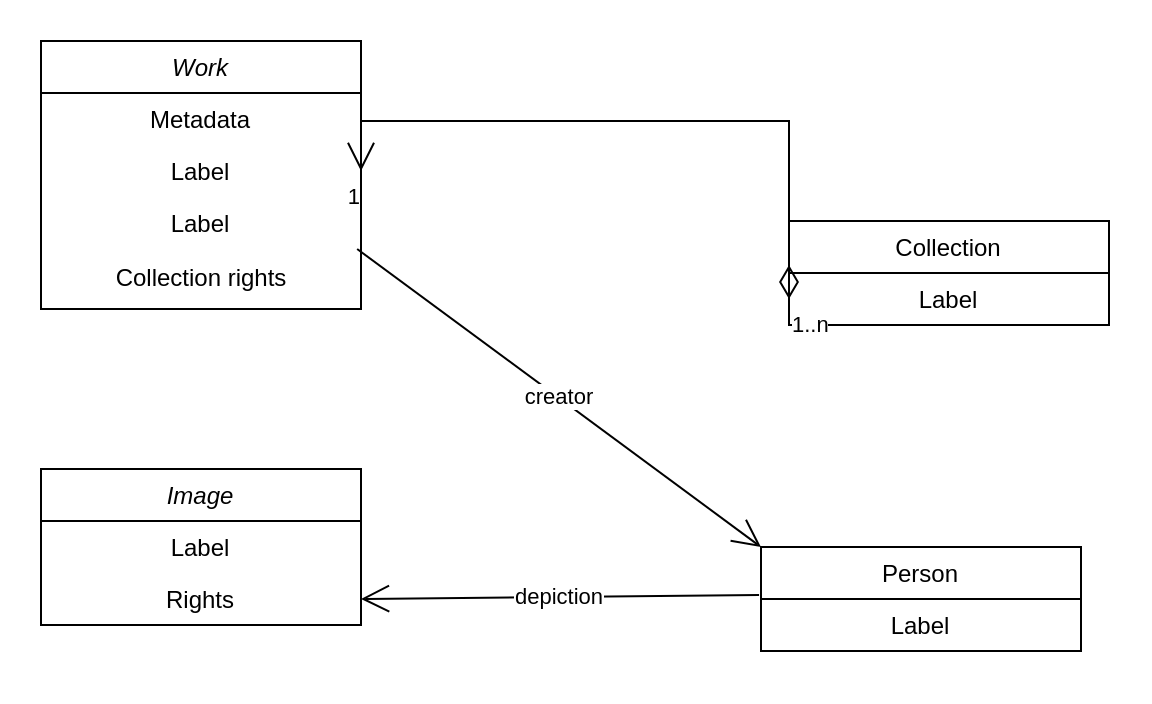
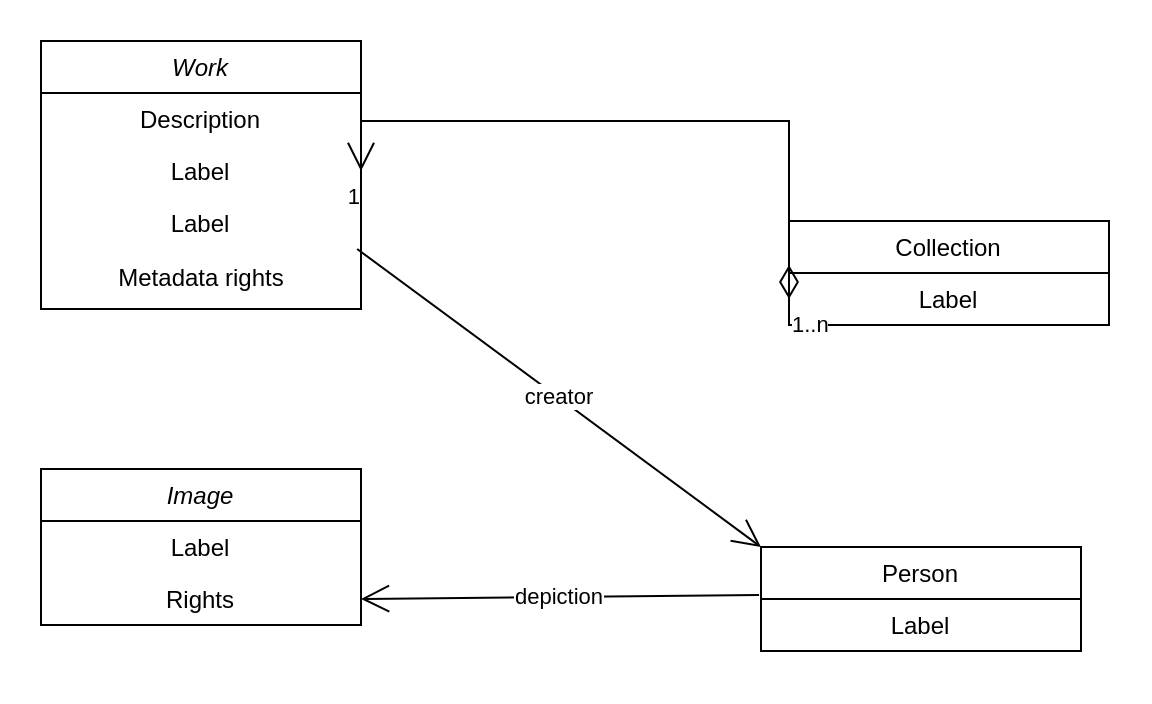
(200, 120) -> (200, 120)
(202, 279) -> (202, 279)
